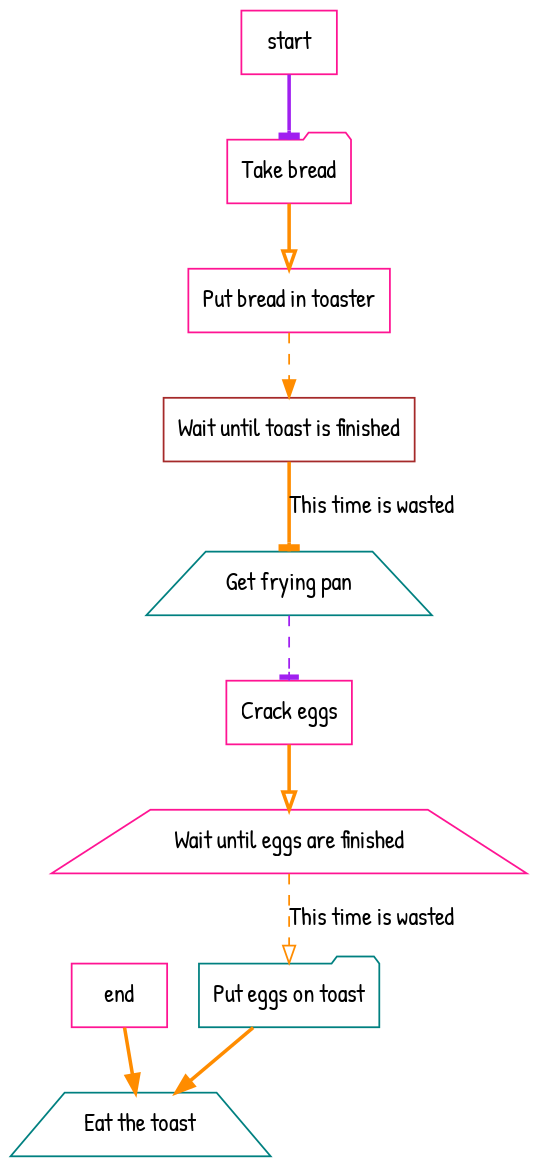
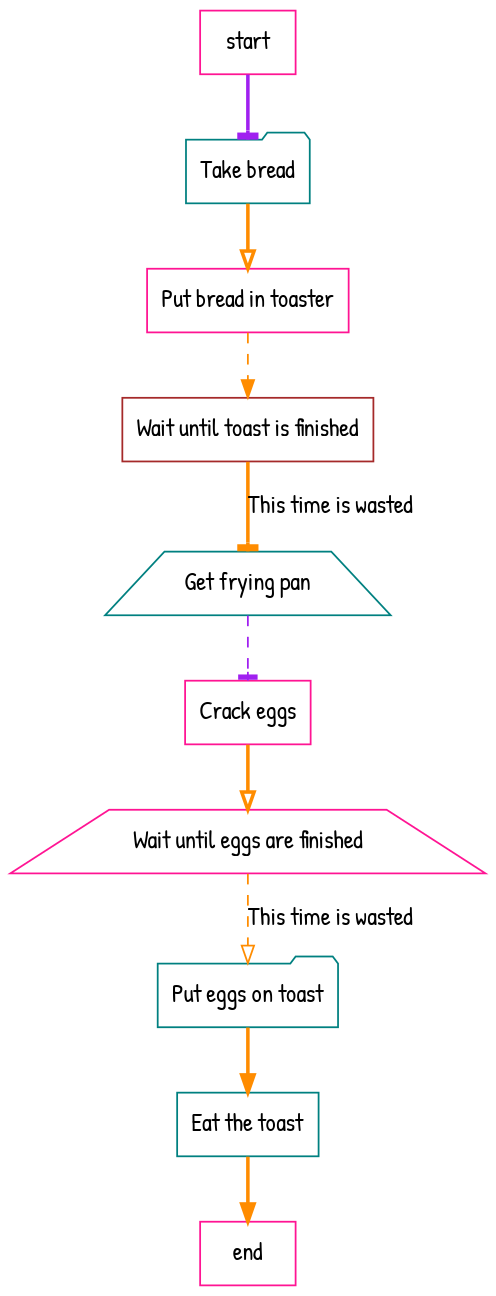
(289, 172) -> (248, 172)
(129, 1051) -> (248, 1180)
(141, 1124) -> (248, 1124)
